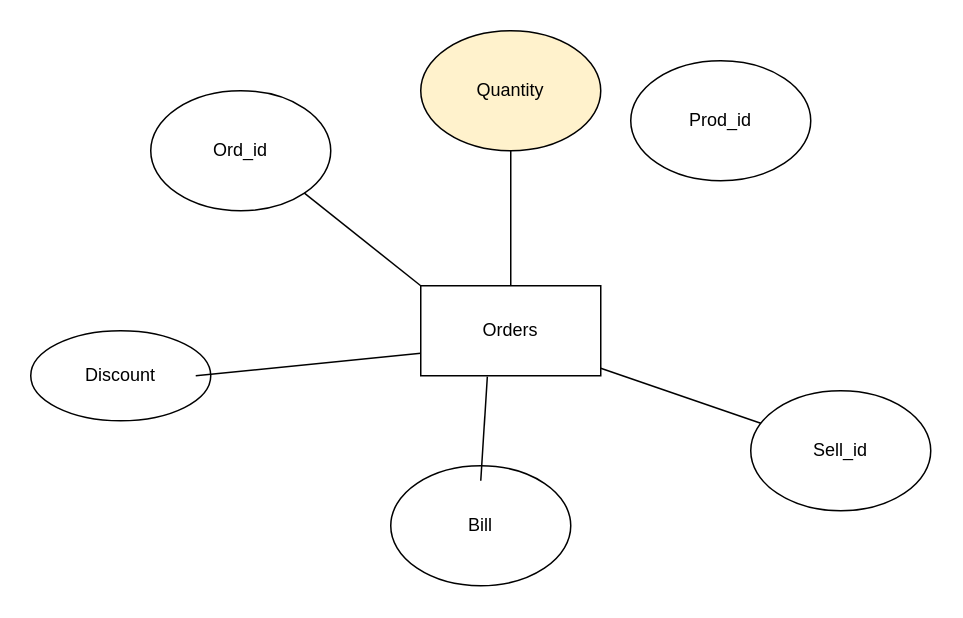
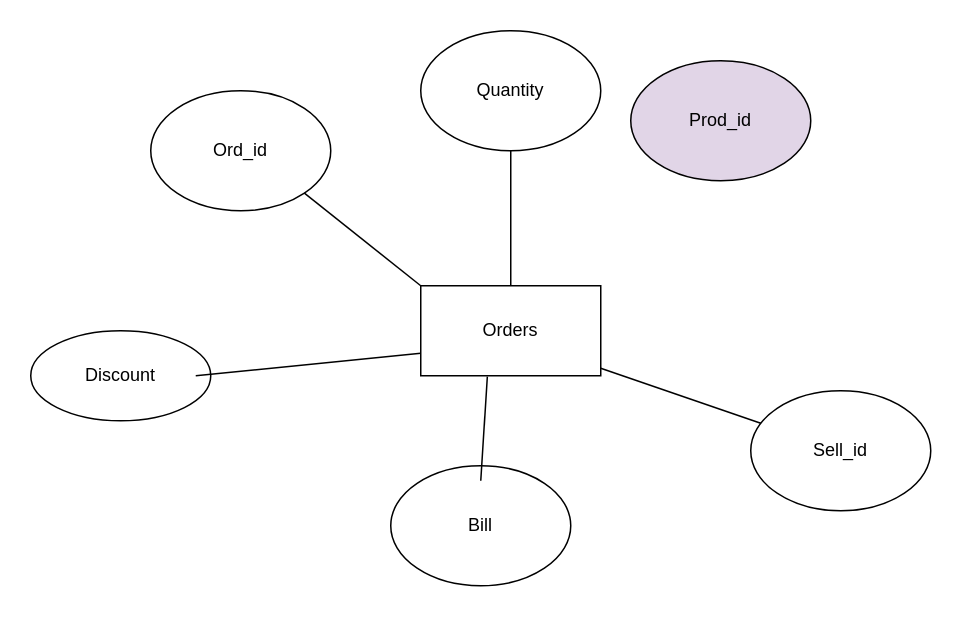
(511, 91) -> (511, 91)
(721, 121) -> (721, 121)
